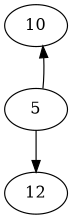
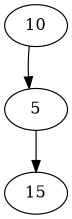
(44, 73) -> (28, 61)
(36, 193) -> (36, 193)
